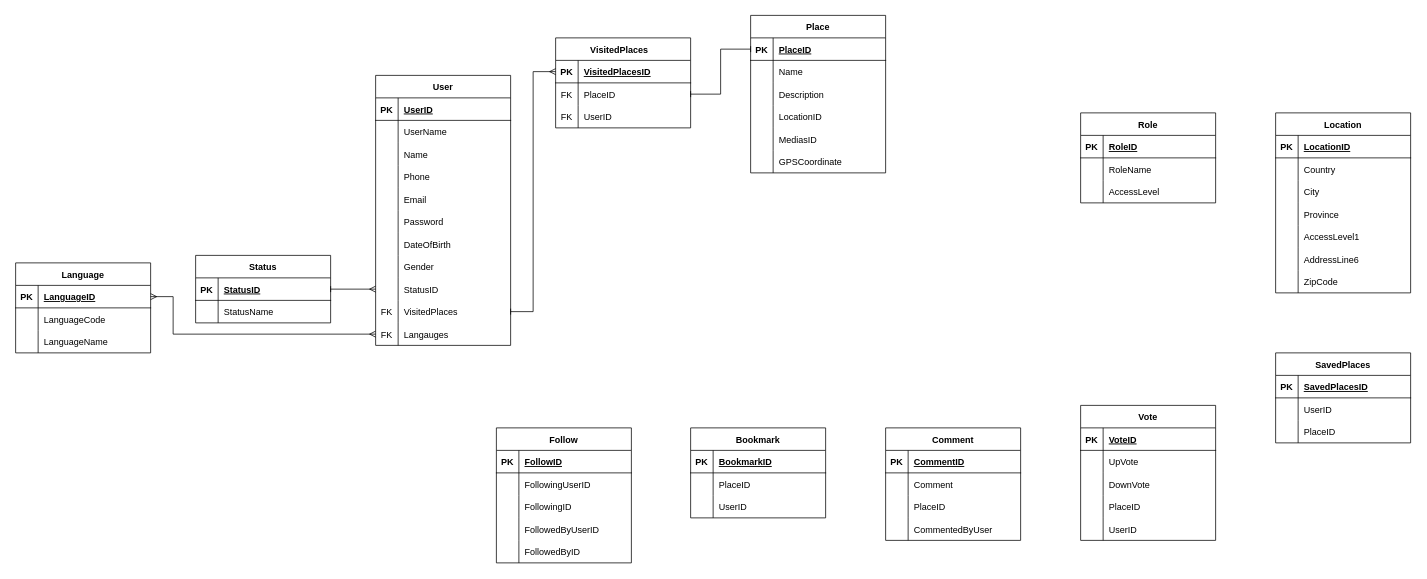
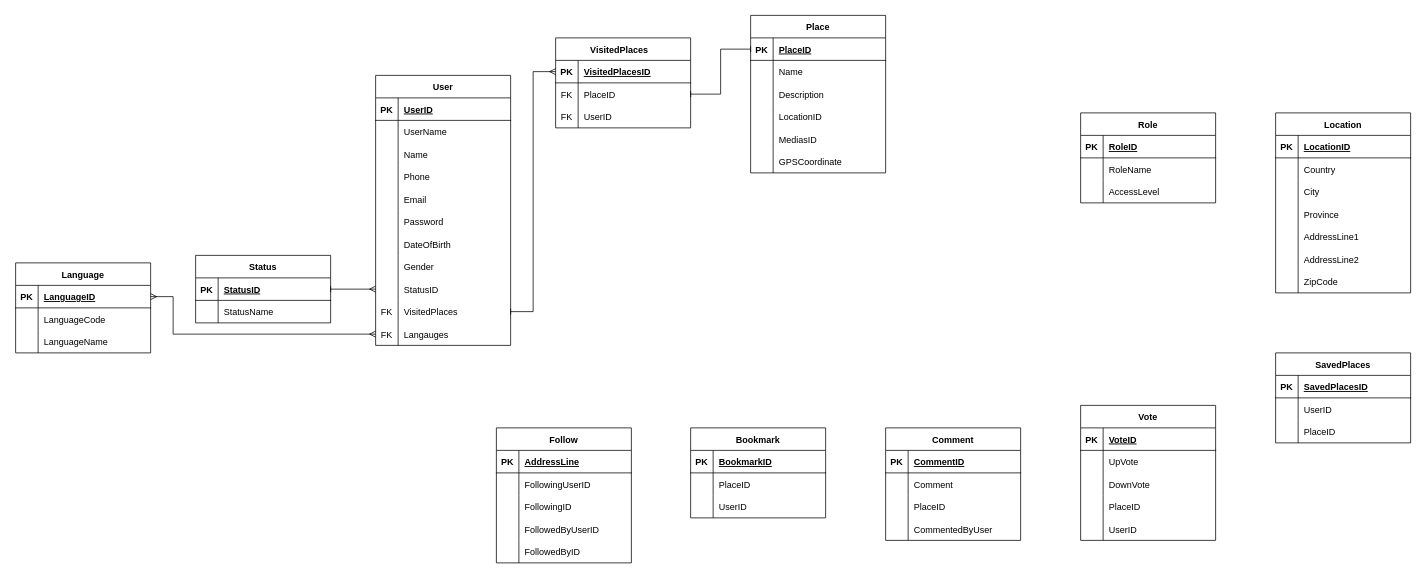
(1333, 237) -> (1333, 237)
(1333, 260) -> (1333, 260)
(542, 462) -> (551, 462)
